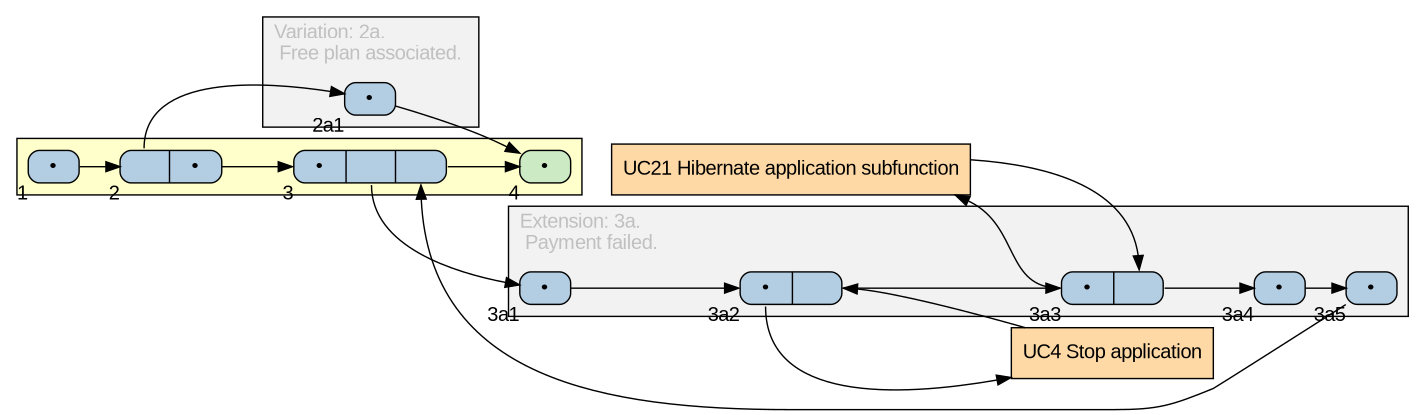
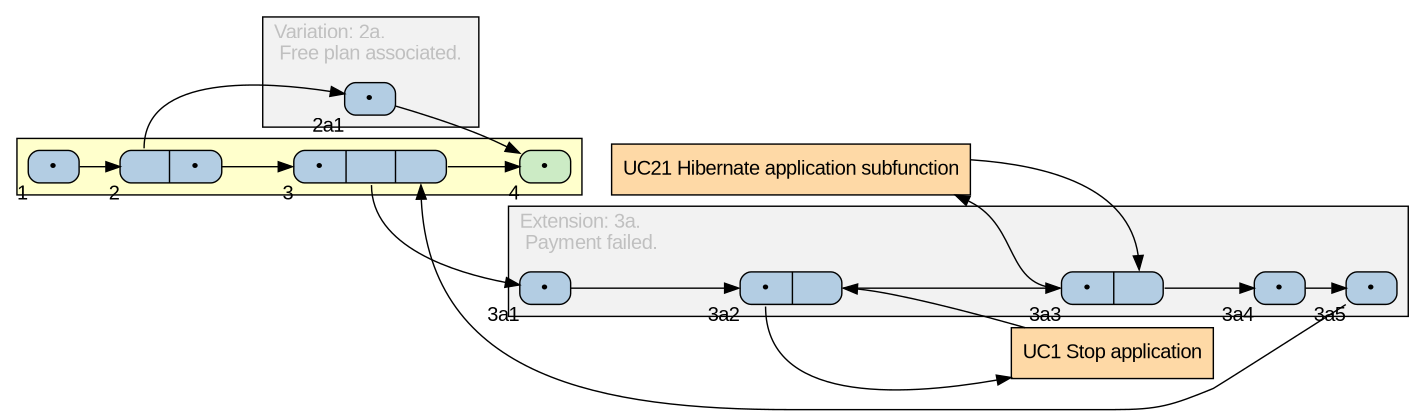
(1112, 353) -> (1112, 353)
